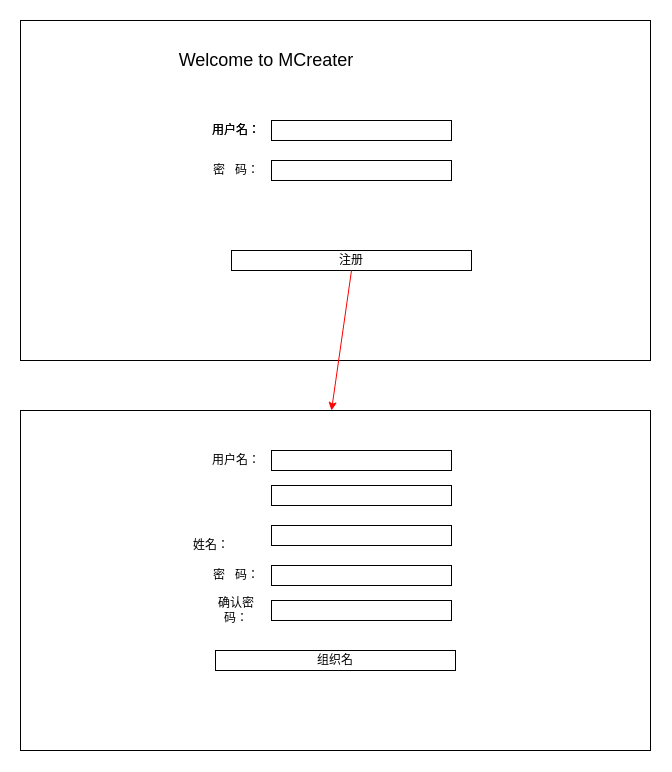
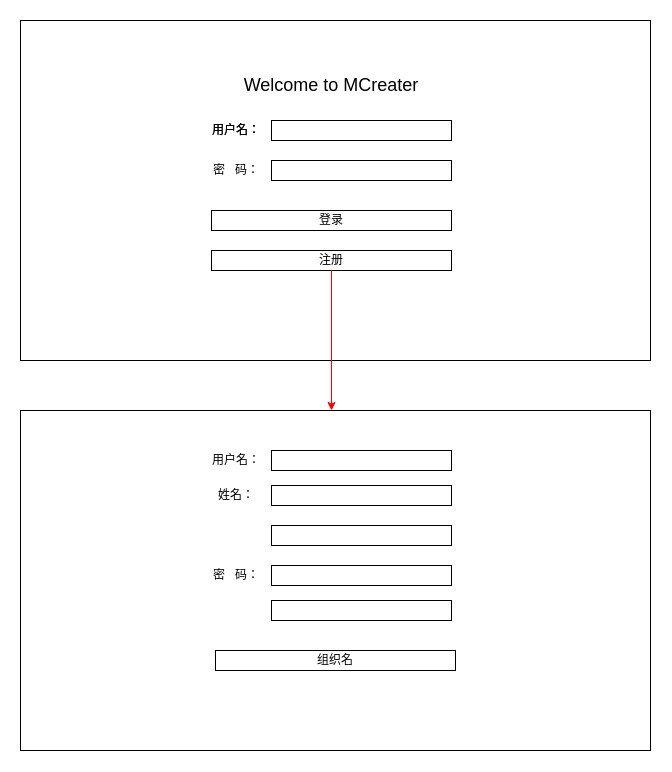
(267, 61) -> (332, 86)
none -> (332, 221)
(352, 261) -> (332, 261)
(212, 546) -> (237, 496)
(237, 611) -> none
